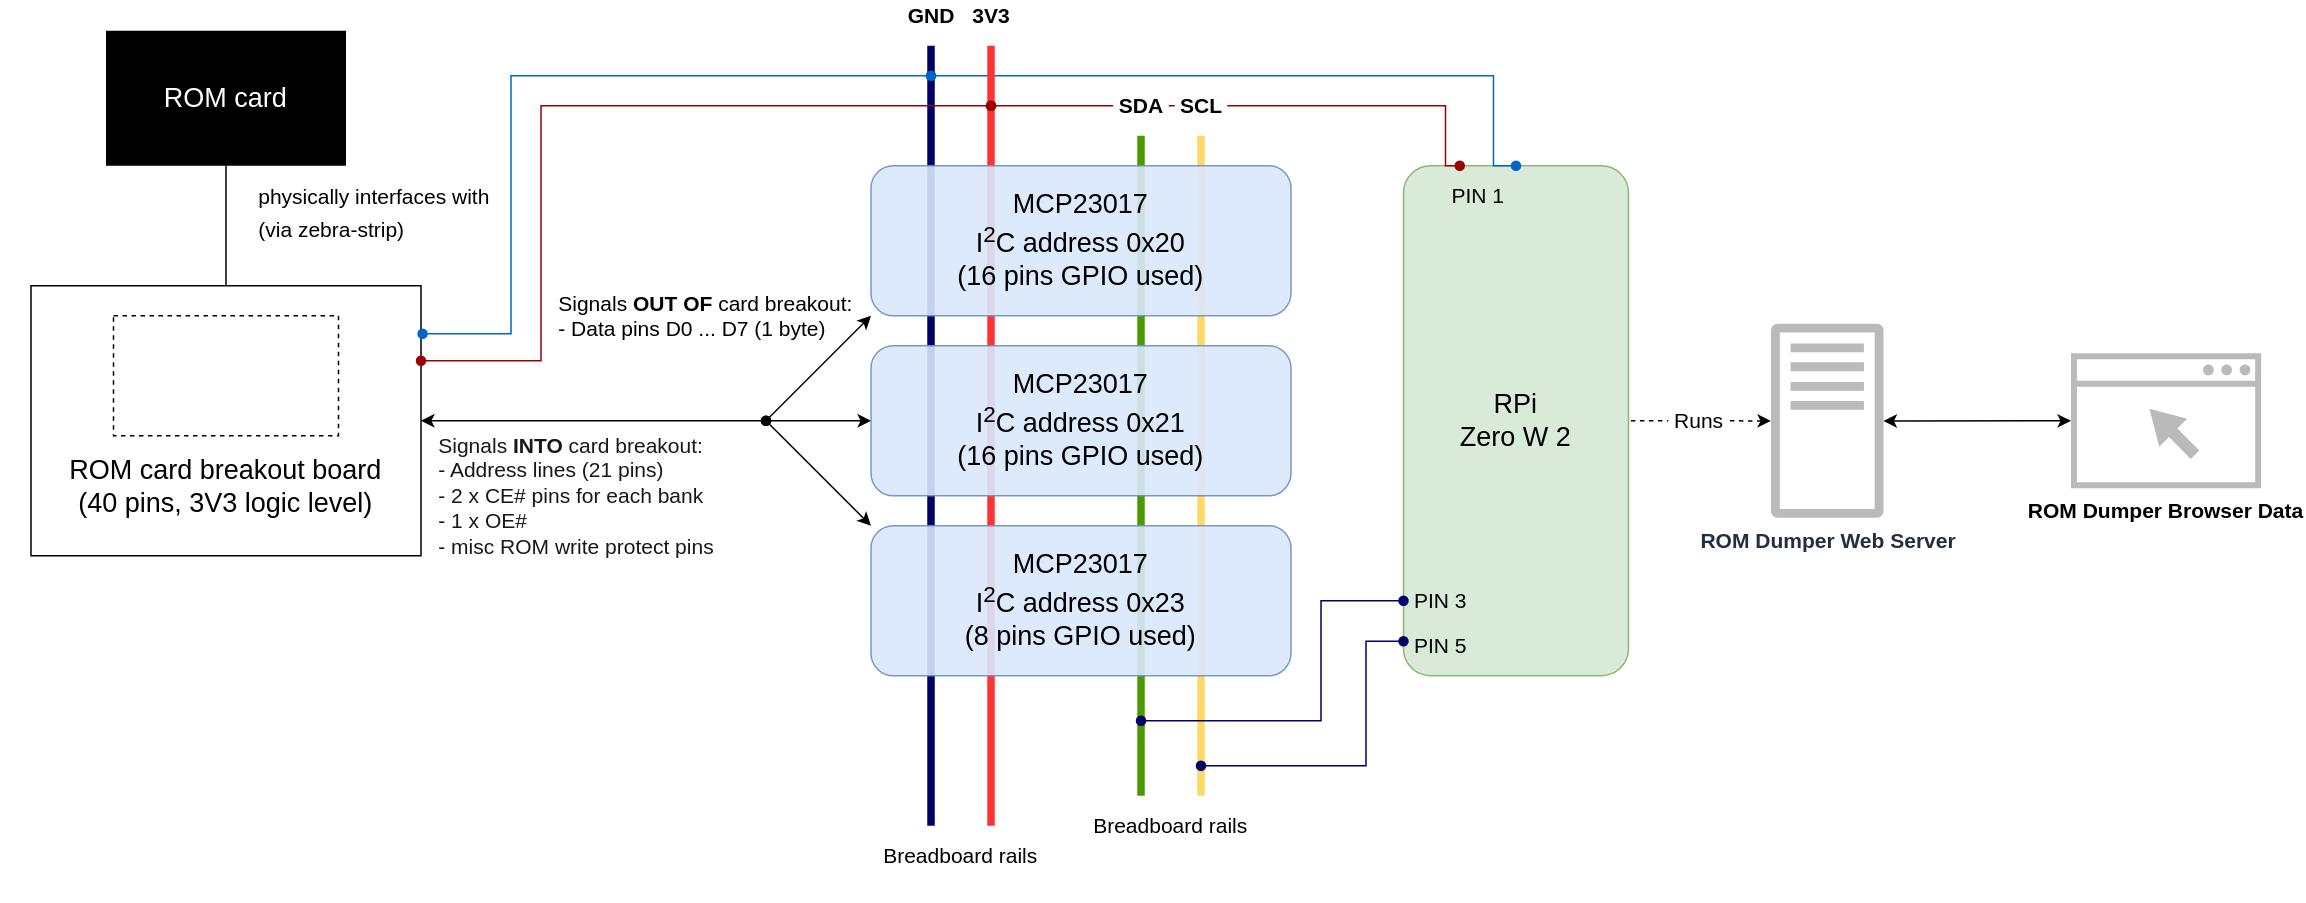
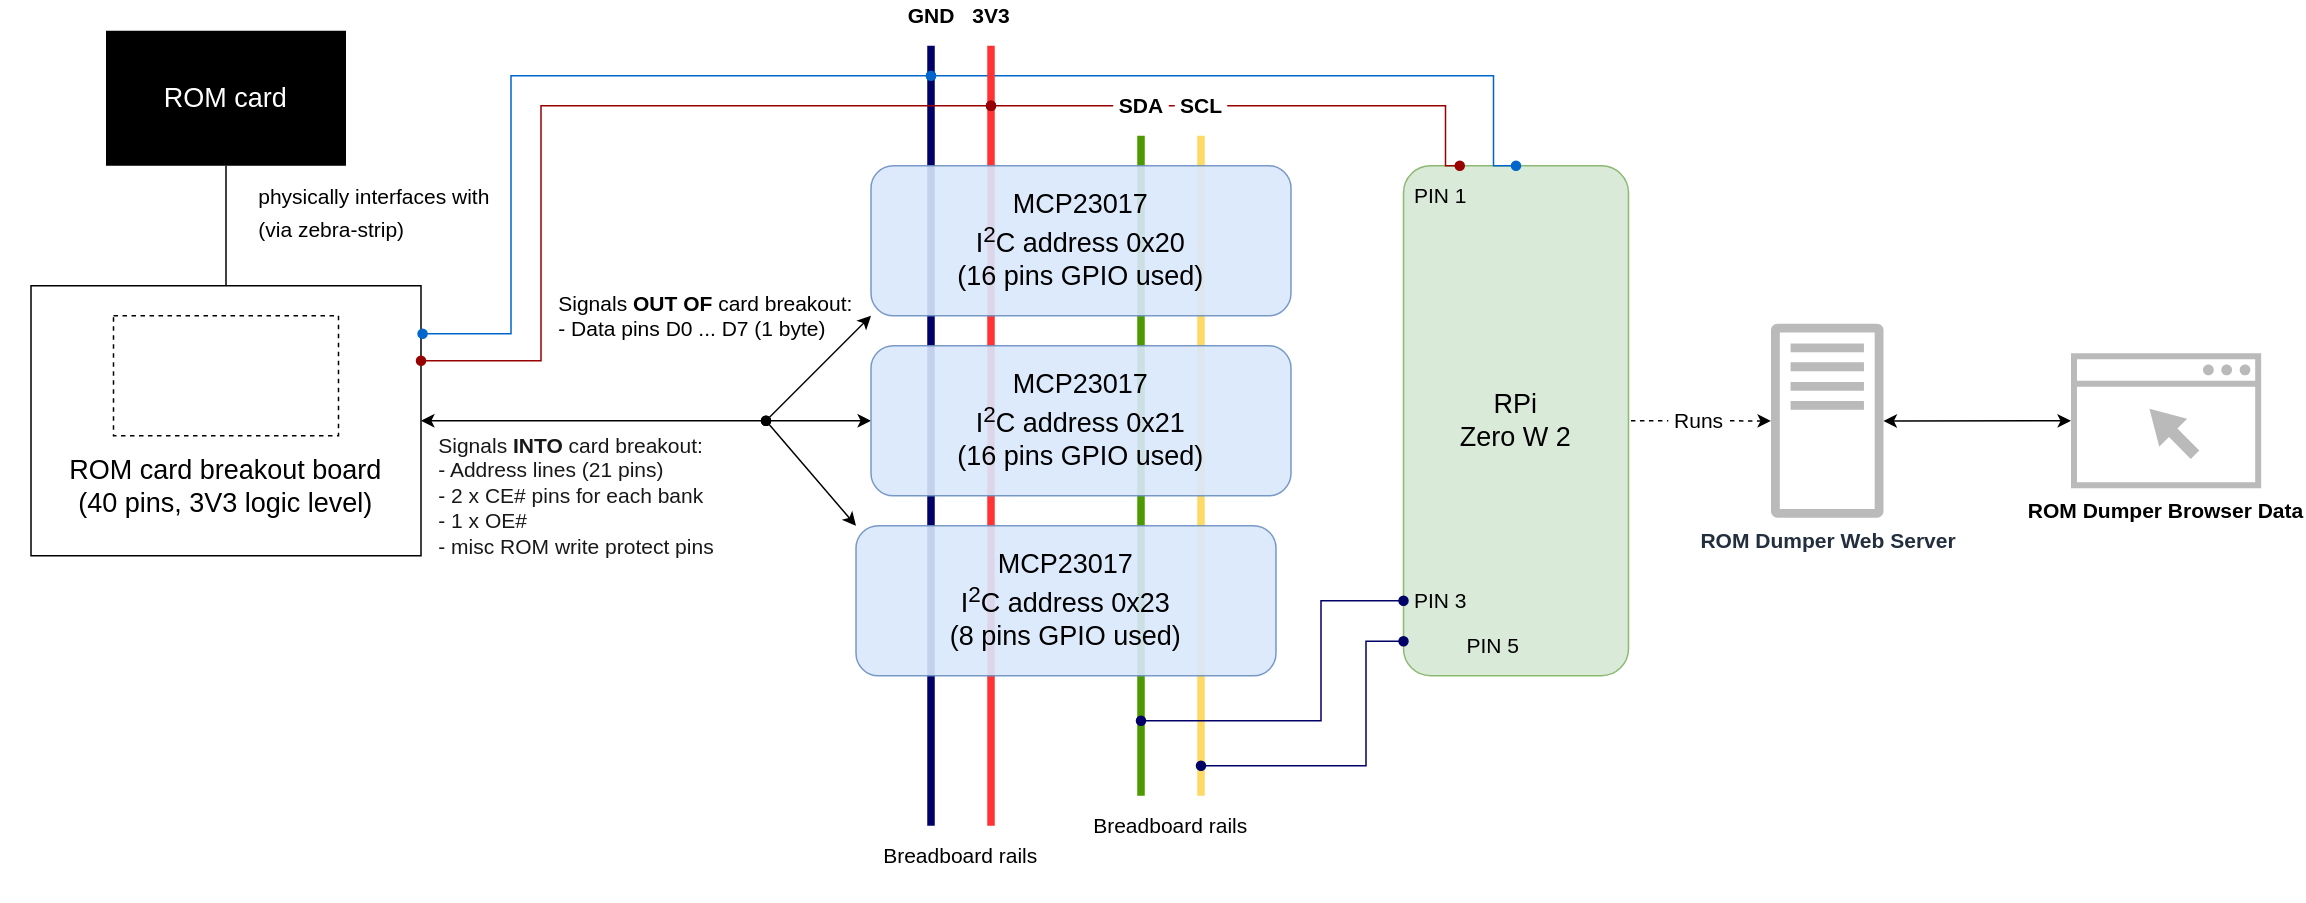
(1478, 196) -> (1441, 196)
(1081, 601) -> (1066, 601)
(1441, 646) -> (1493, 646)
